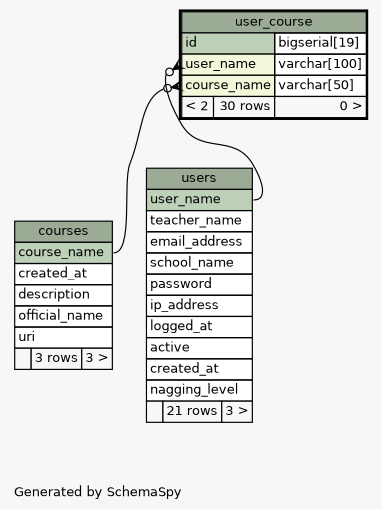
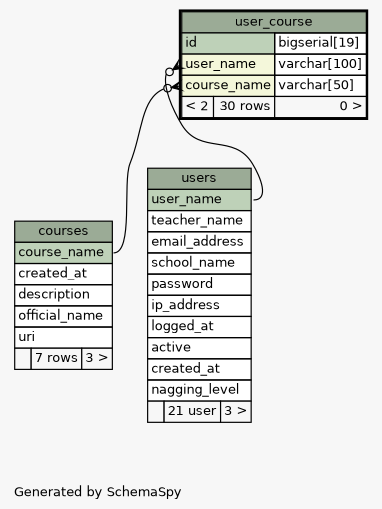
(56, 358) -> (56, 358)
(192, 411) -> (192, 411)
